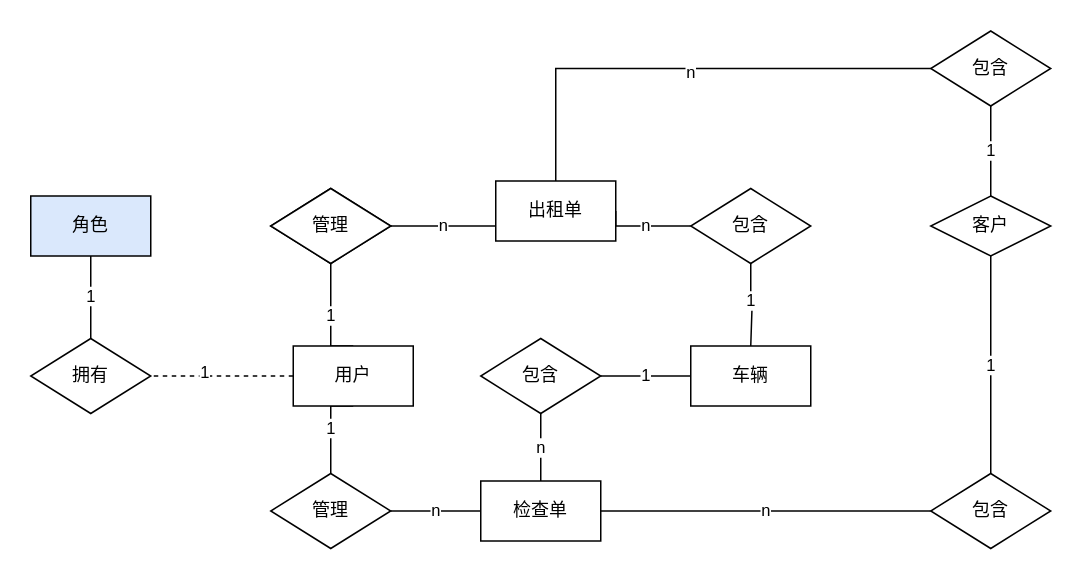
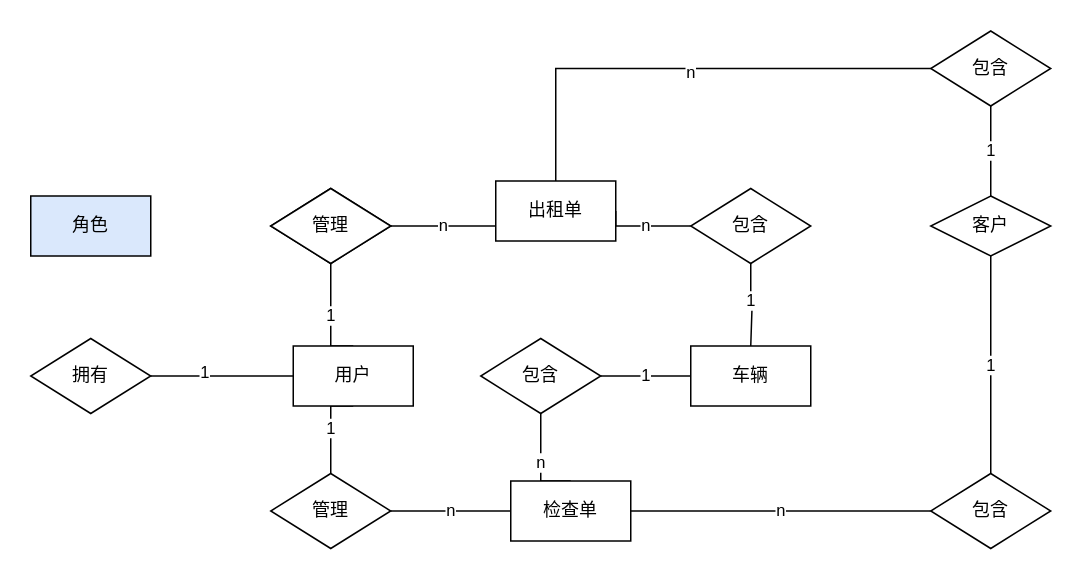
(91, 297) -> none
(250, 376) -> (250, 376)
(541, 511) -> (571, 511)
